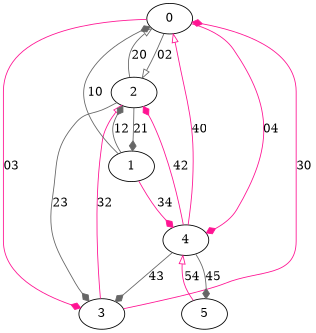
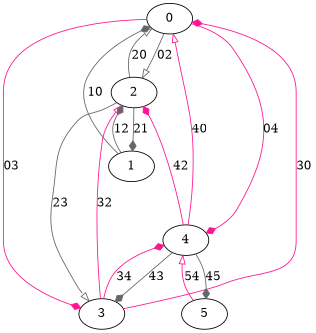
(54, 186) -> (54, 186)
(151, 201) -> (121, 266)
